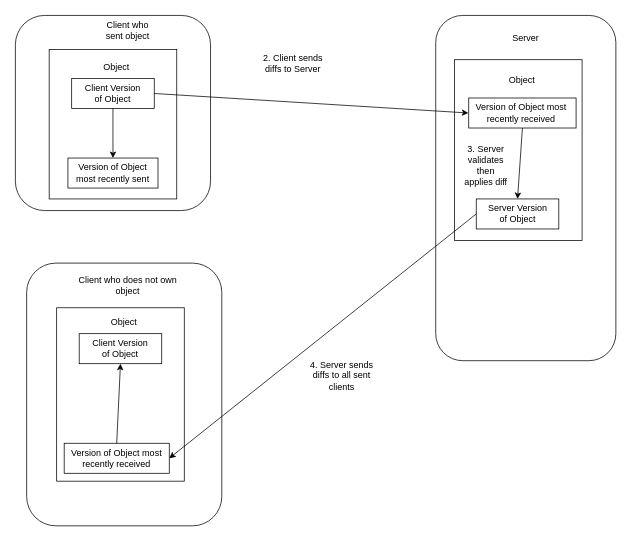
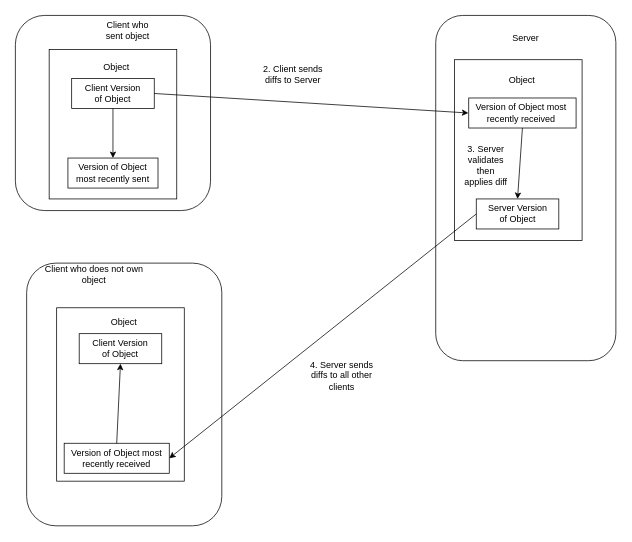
(293, 63) -> (293, 75)
(128, 285) -> (94, 274)
(342, 375) -> (342, 375)
